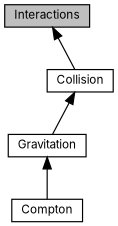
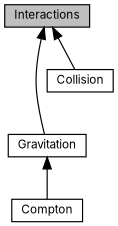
(61, 119) -> (36, 87)
